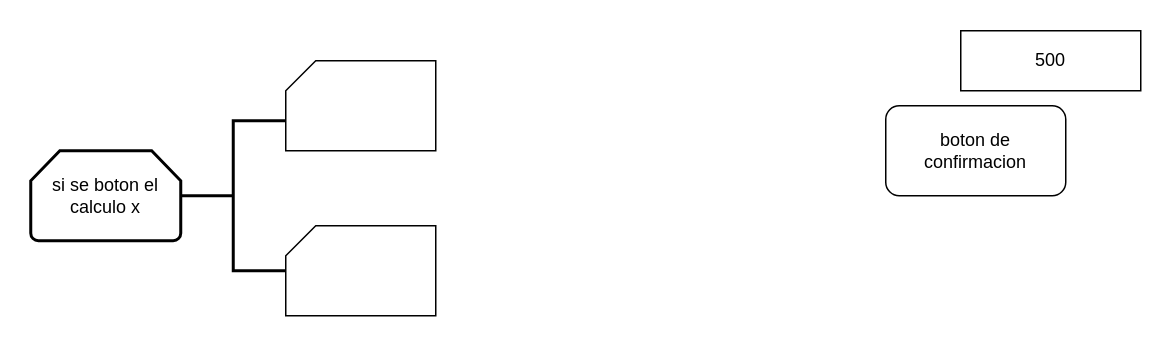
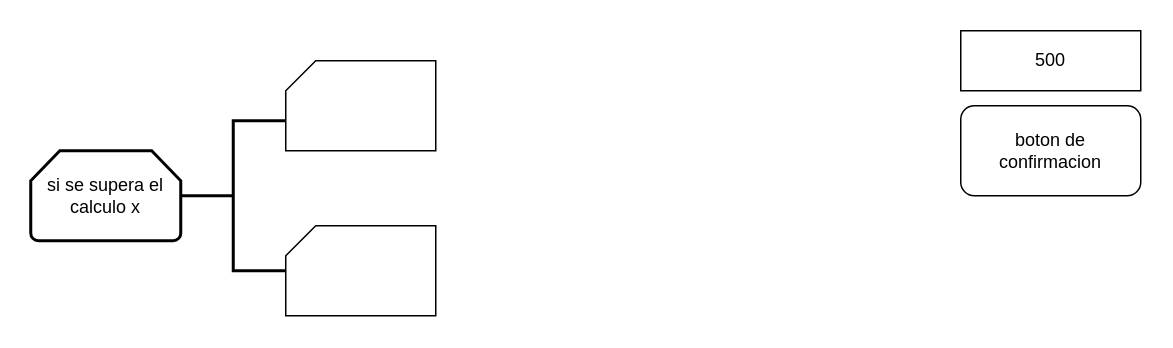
(976, 151) -> (1051, 151)
(106, 196) -> (106, 196)
